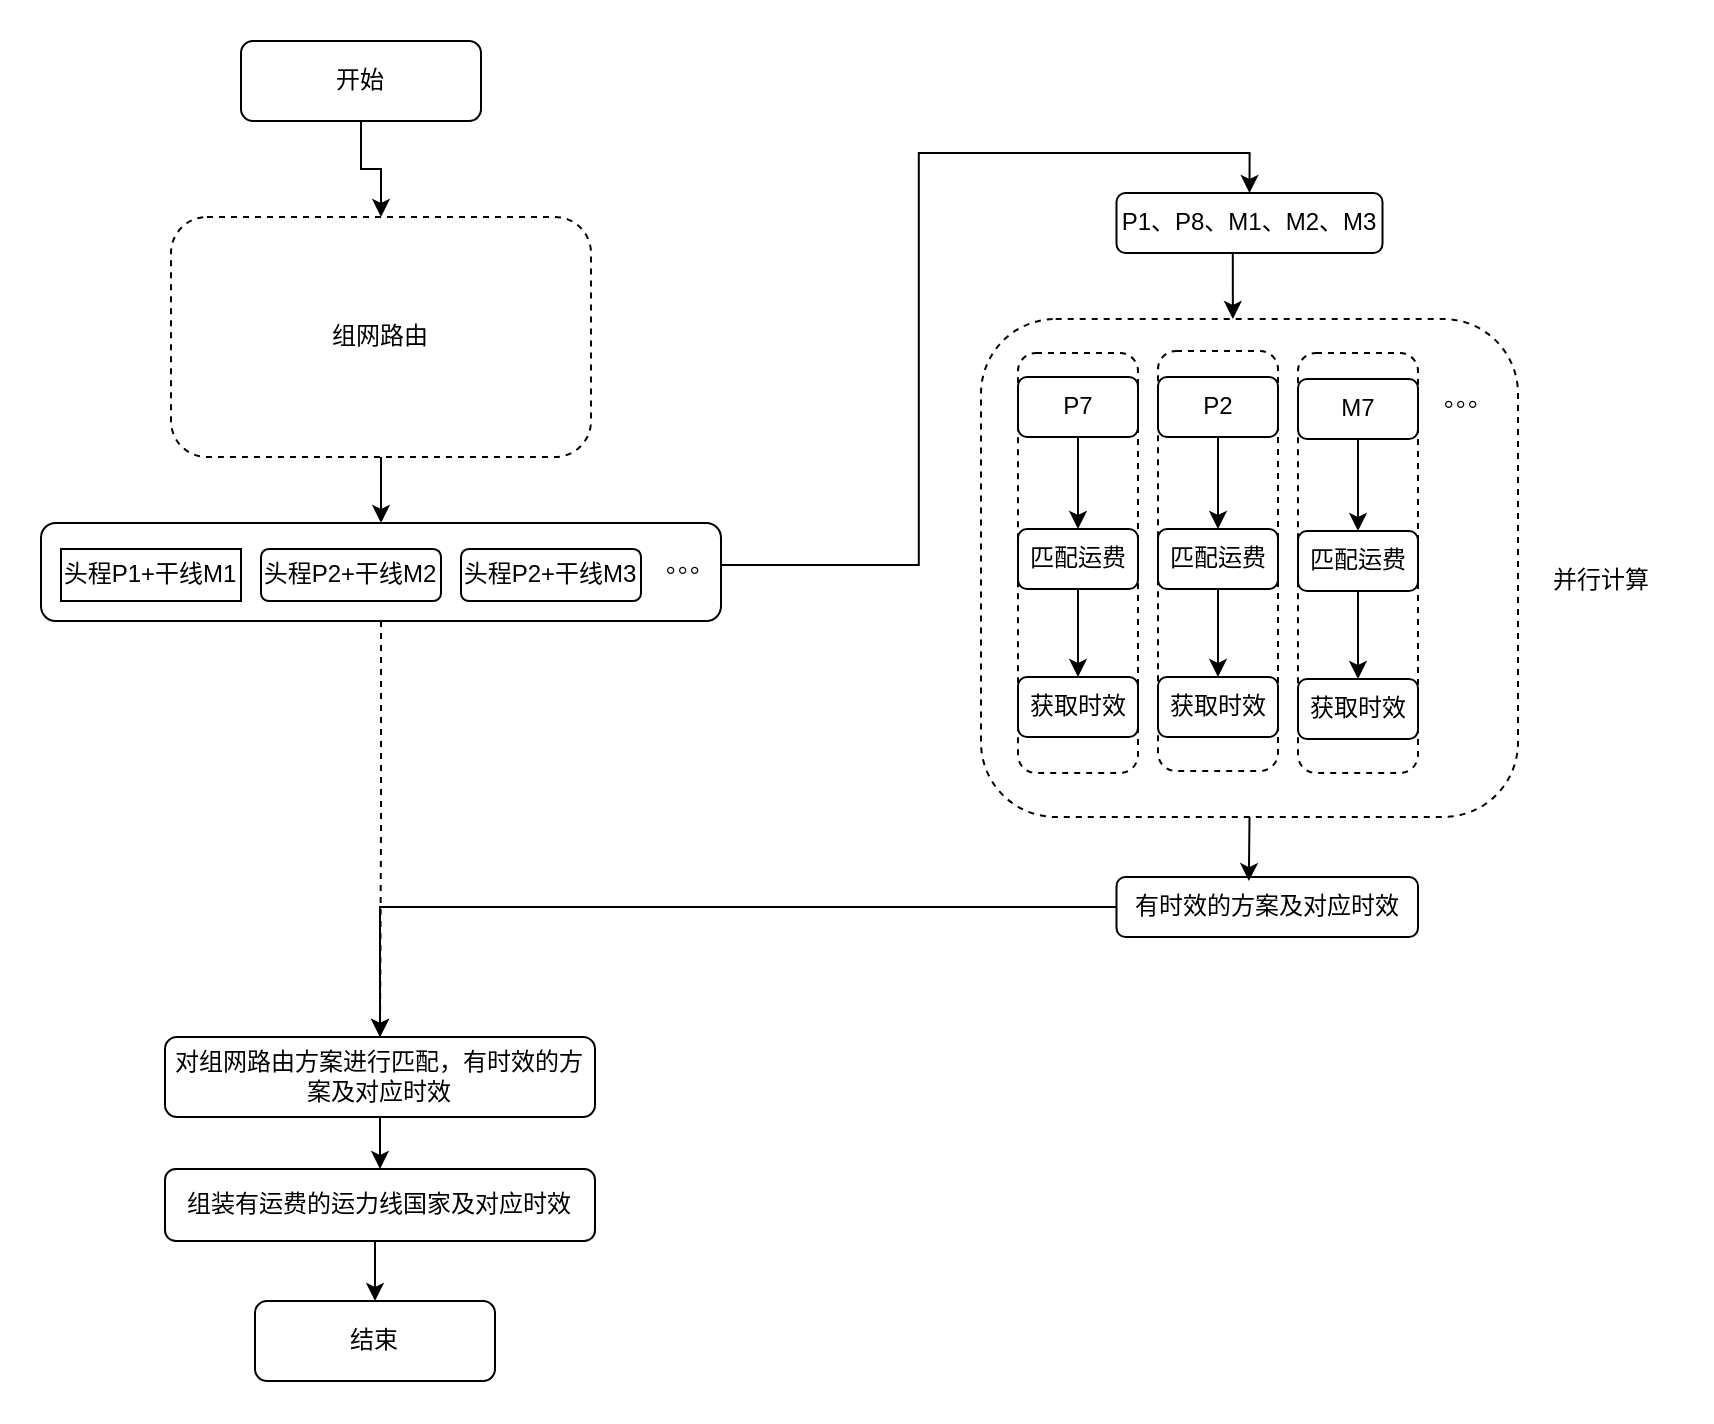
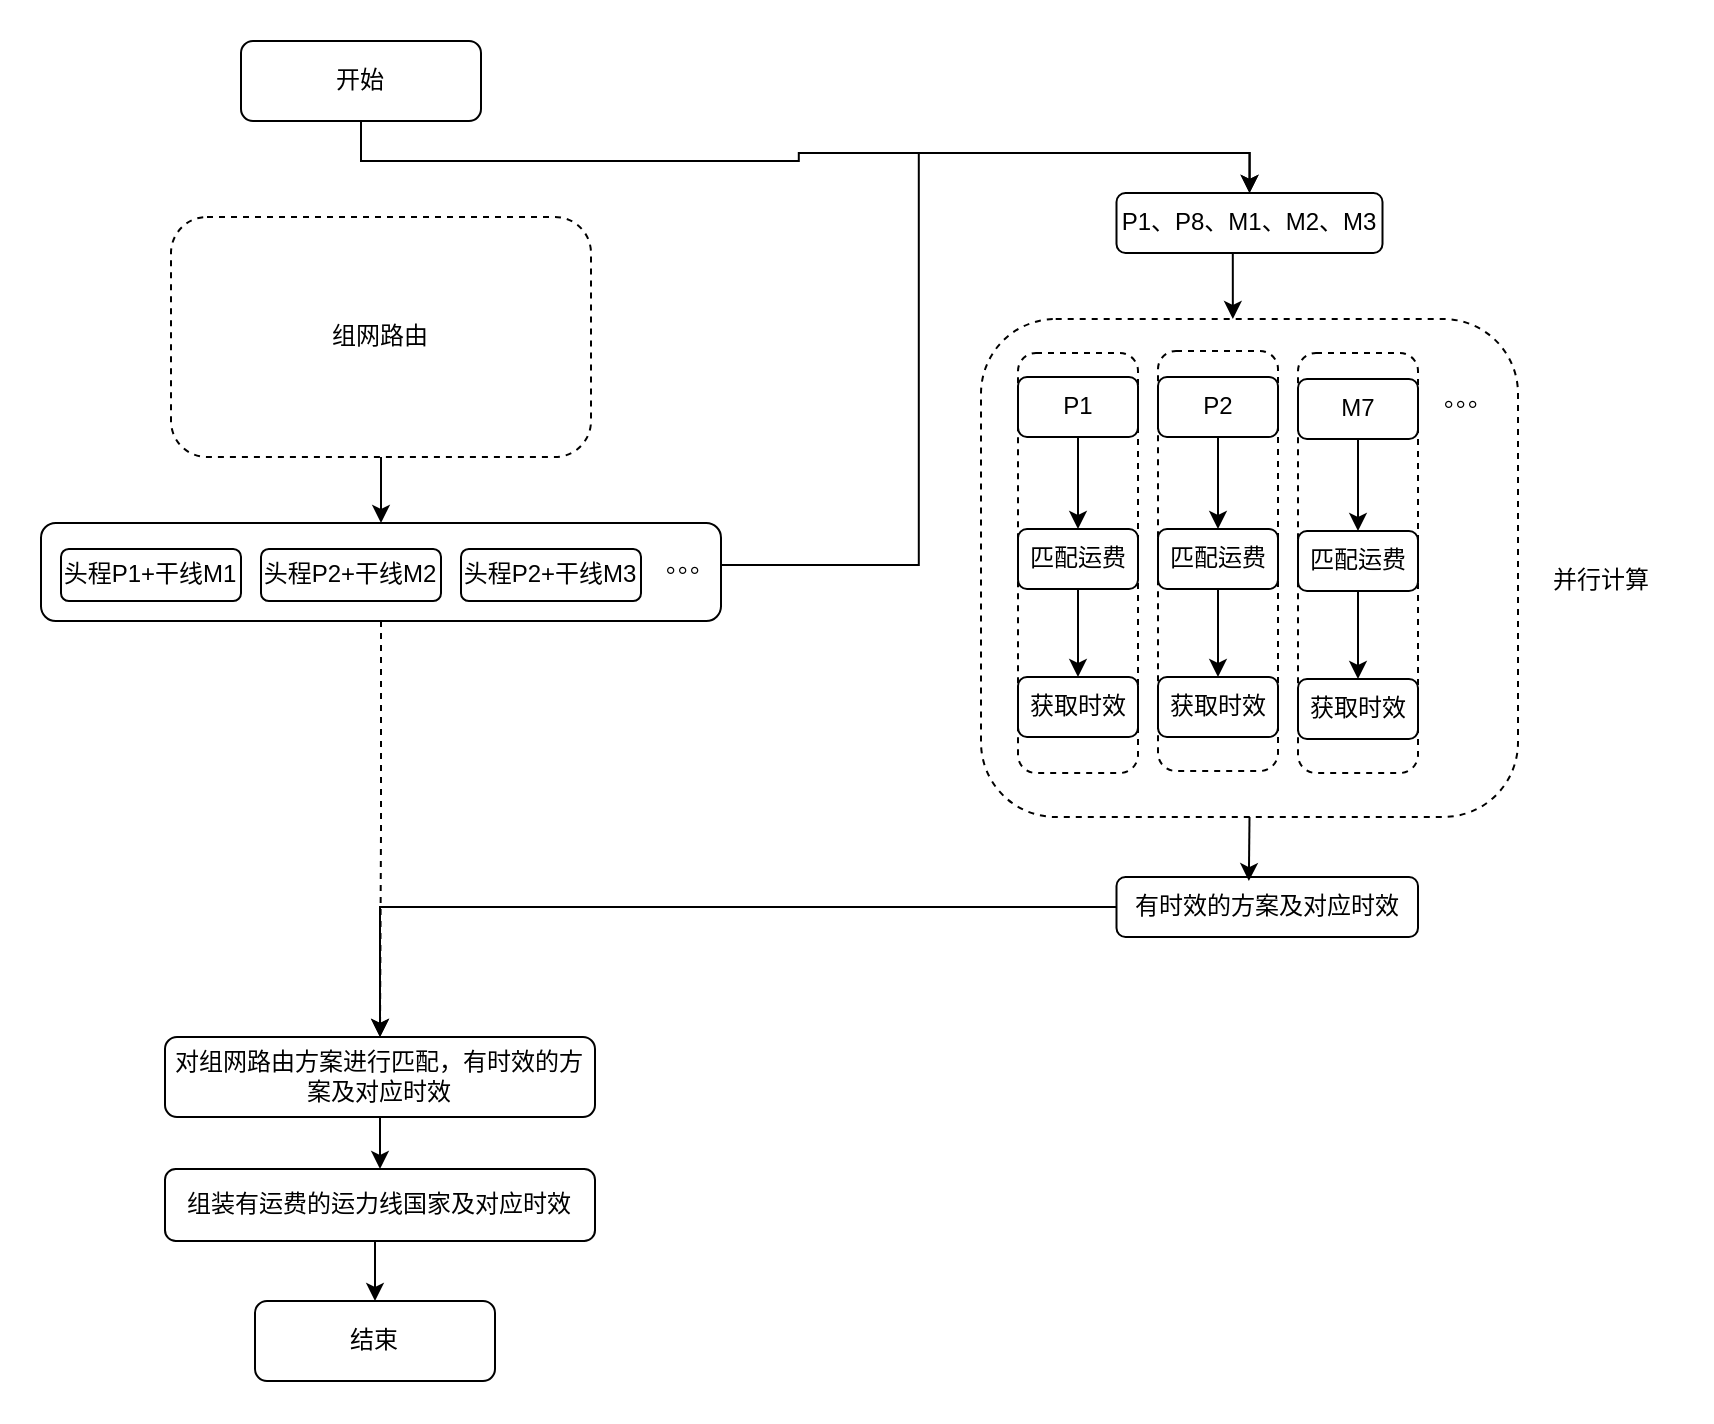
(381, 171) -> (640, 161)
(1079, 407) -> (1079, 407)
(151, 575) -> (151, 575)
